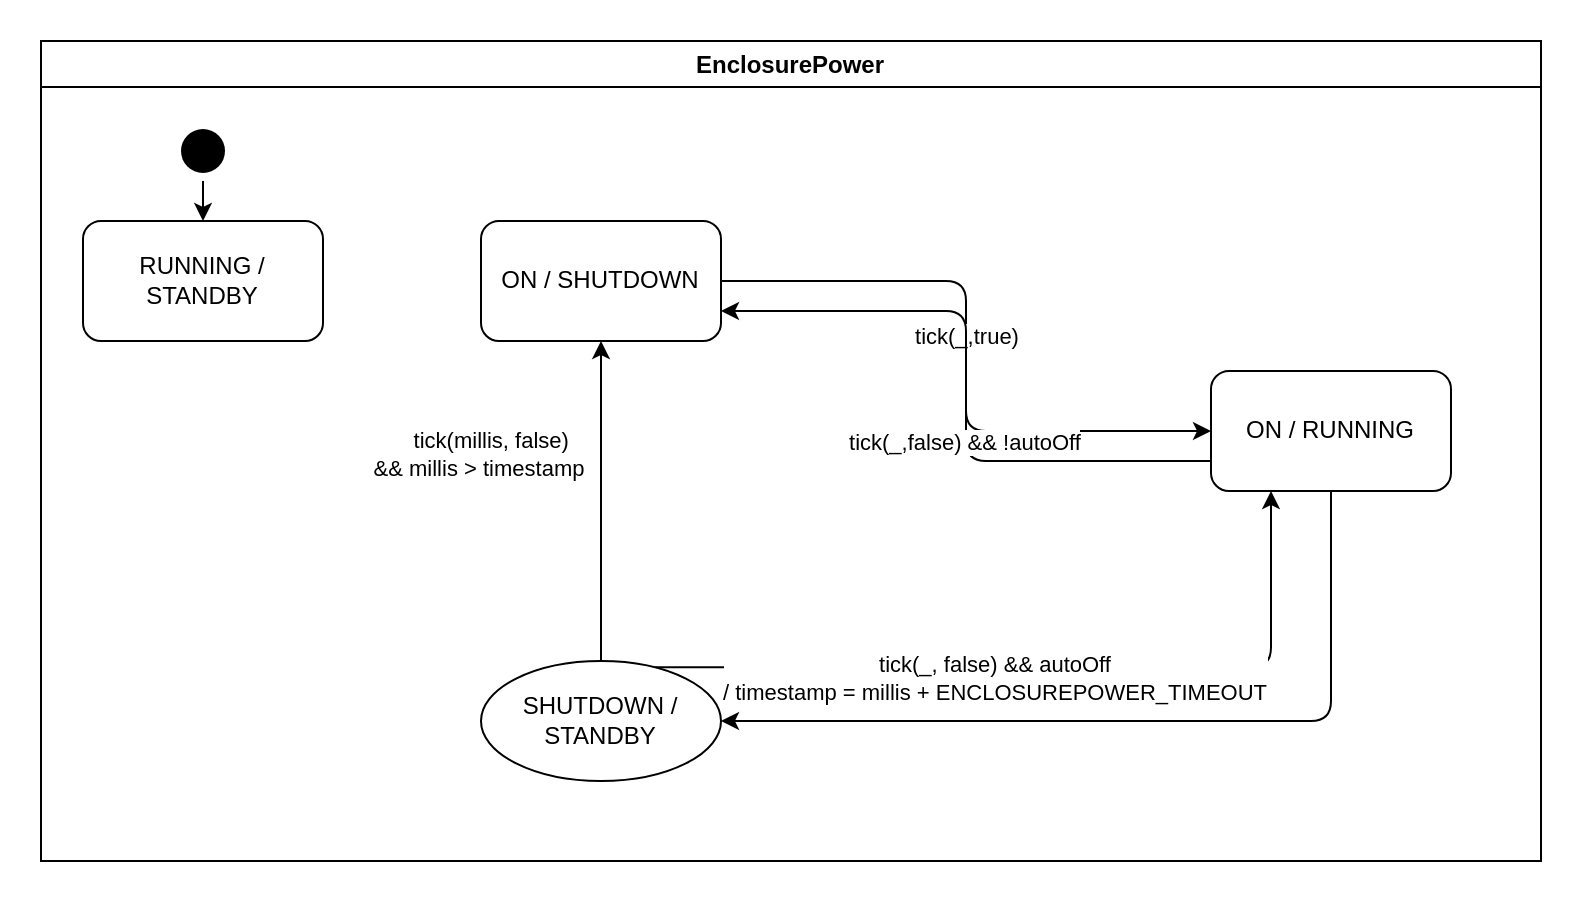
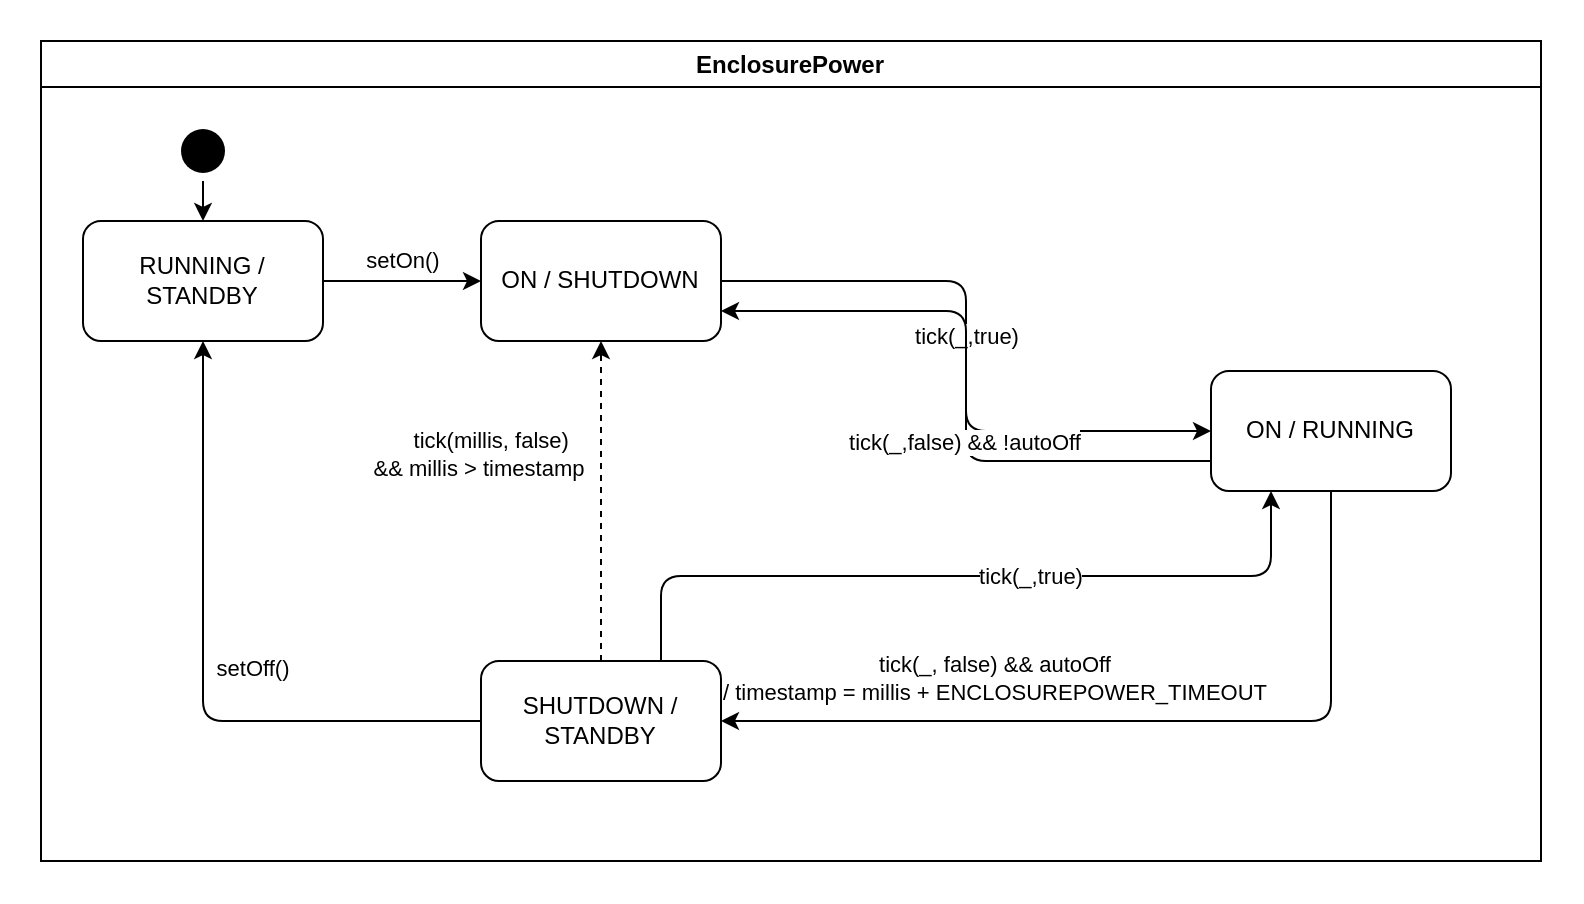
none -> (395, 281)
(601, 508) -> (601, 508)
none -> (203, 670)
(601, 721) -> (601, 721)
